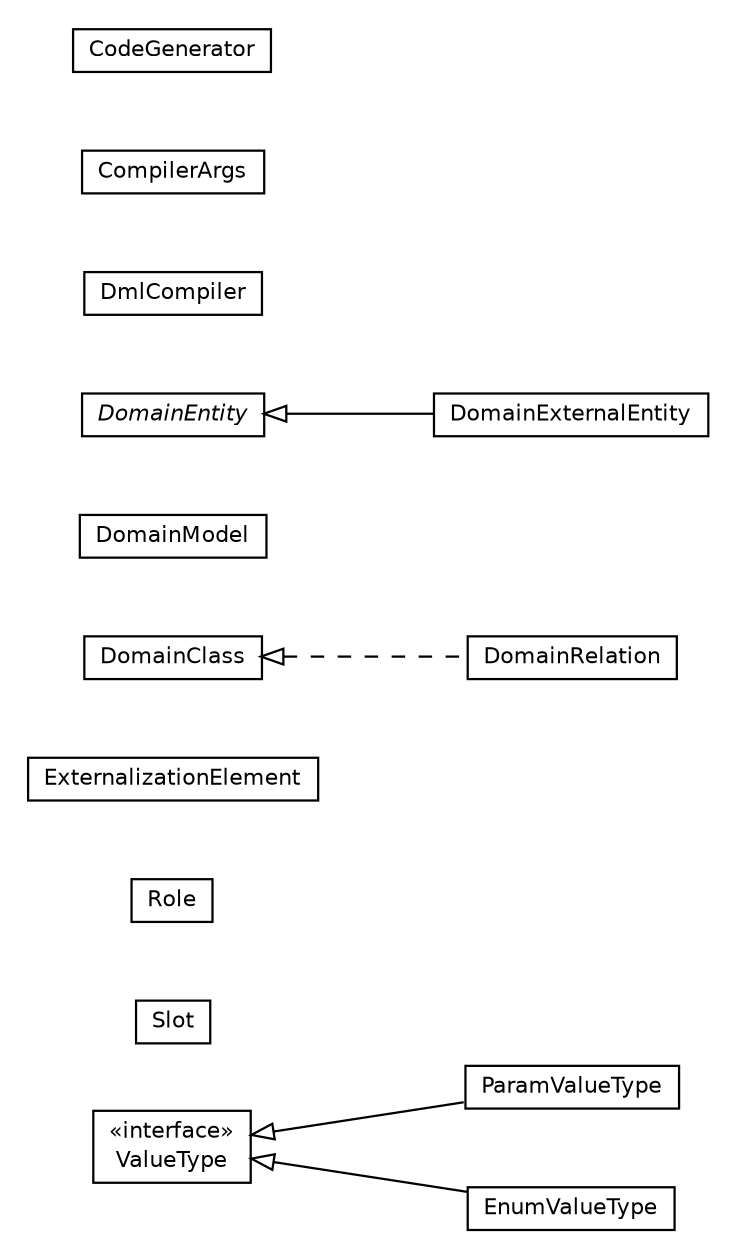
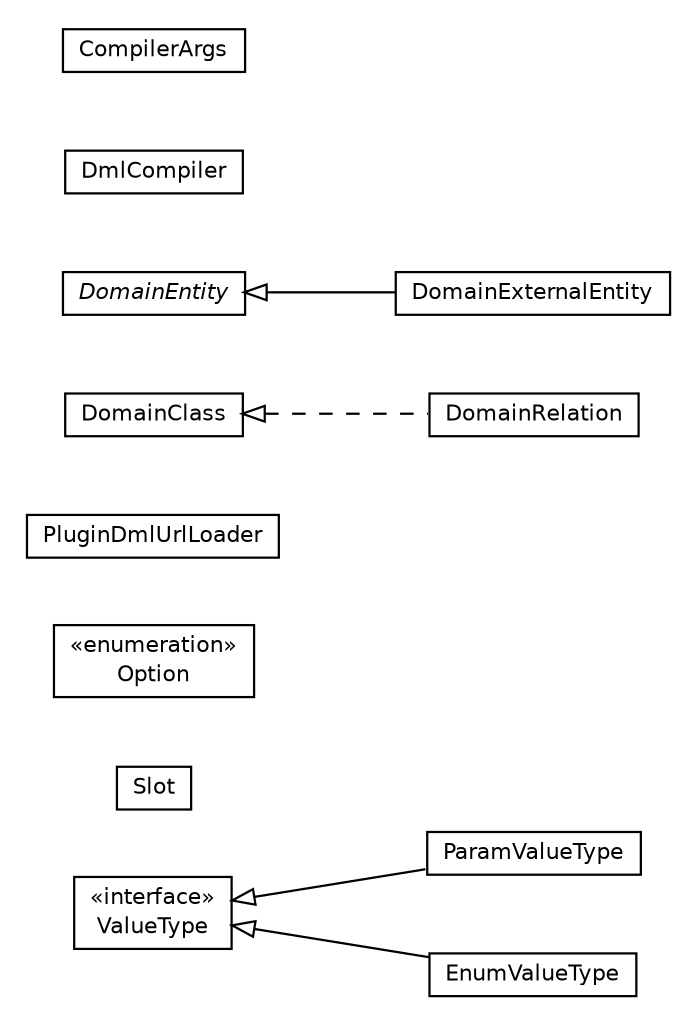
(172, 49) -> none
none -> (153, 535)
(172, 535) -> none
none -> (153, 661)
(172, 778) -> none
(172, 899) -> none
